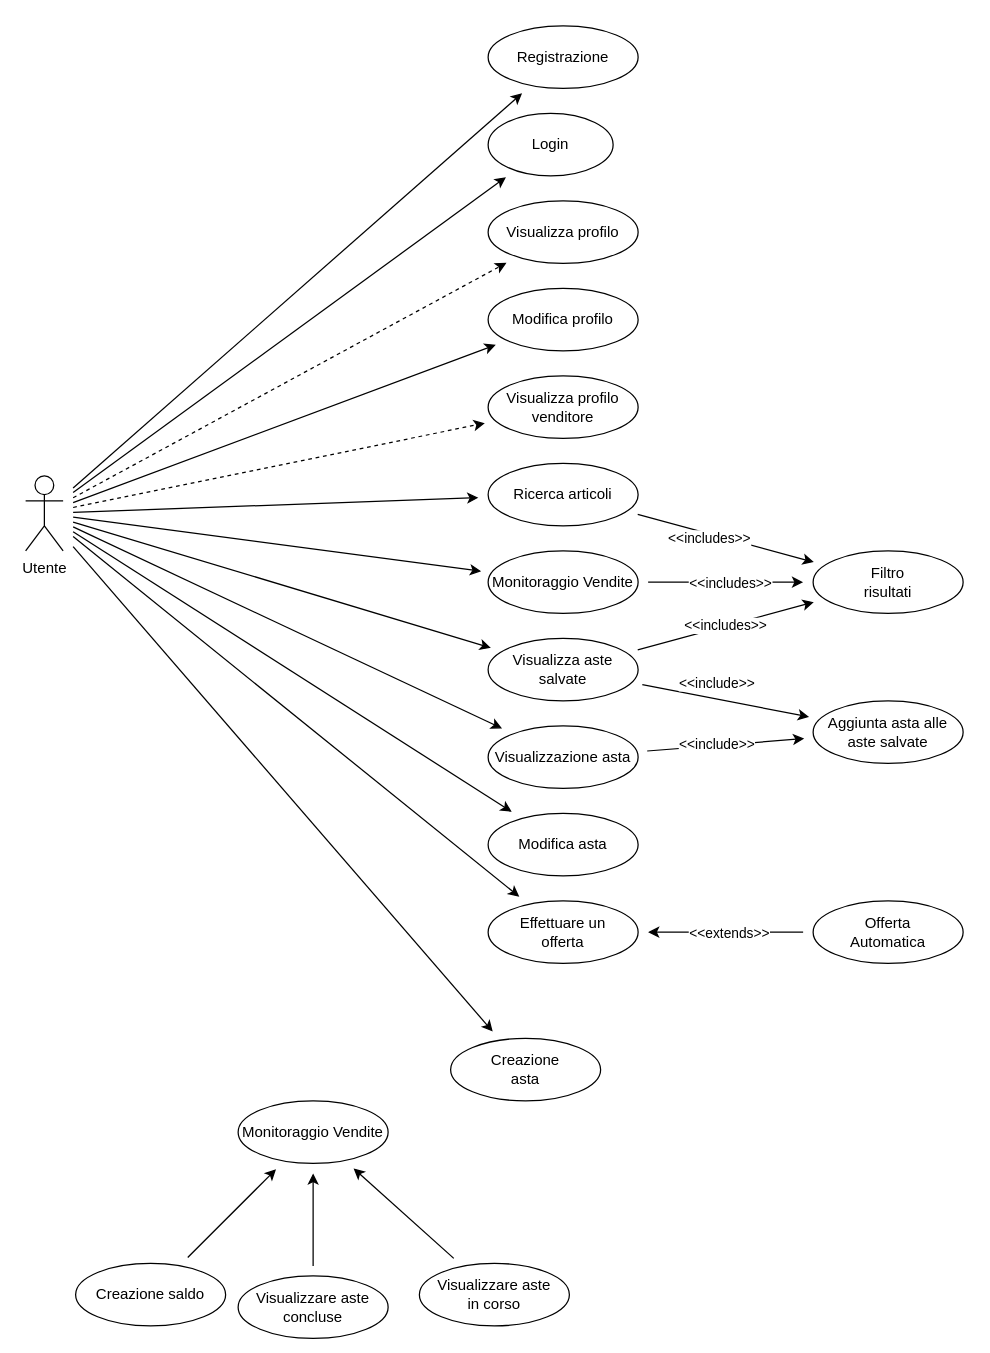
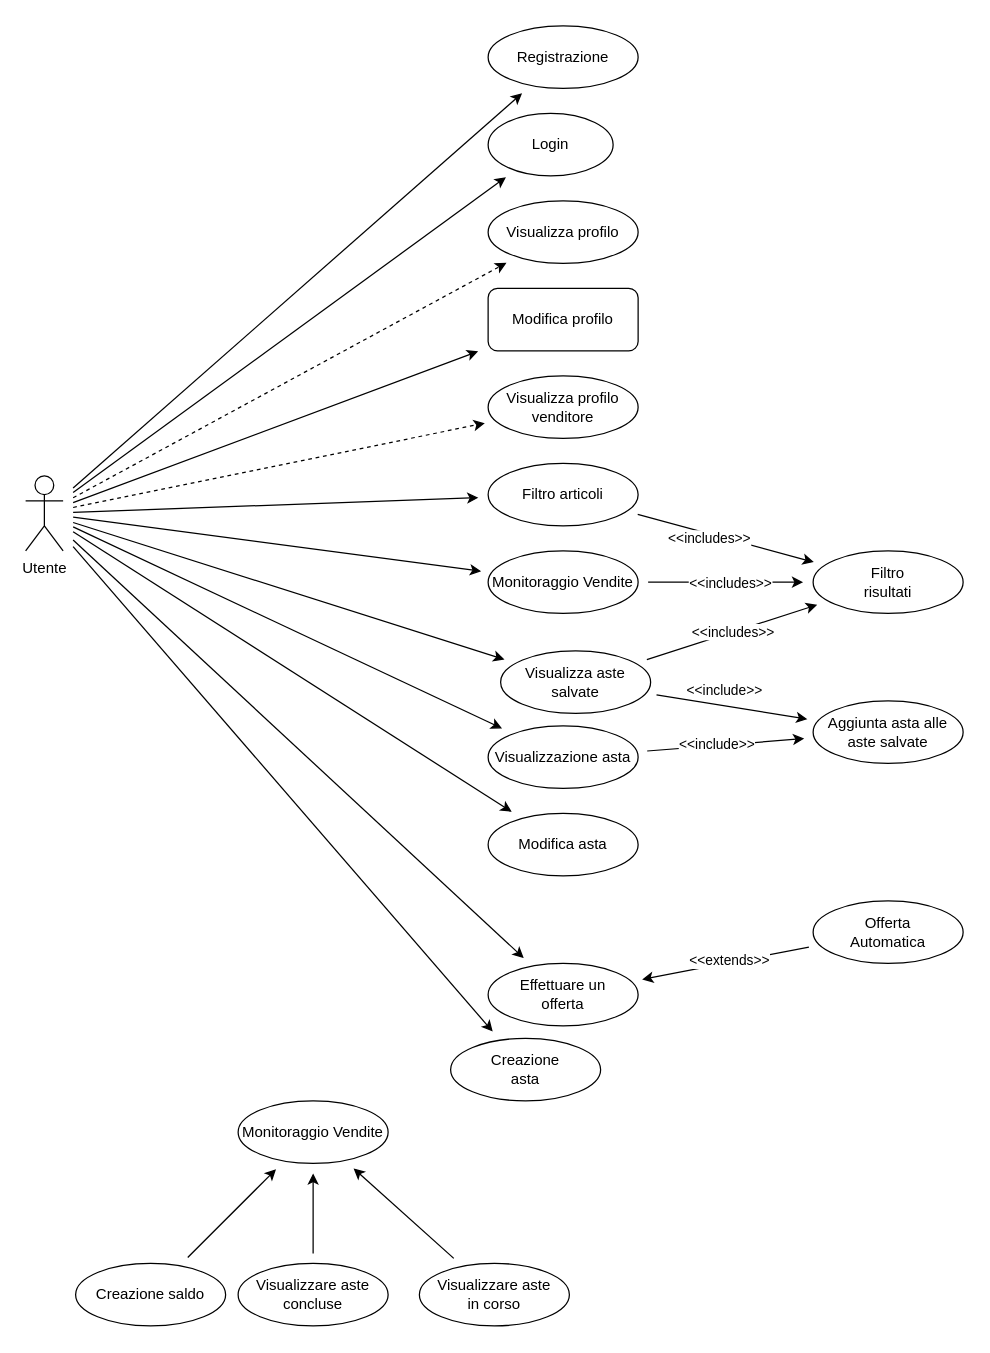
(563, 319) -> (563, 319)
(563, 494) -> (563, 494)
(563, 669) -> (576, 682)
(563, 932) -> (563, 994)
(313, 1307) -> (313, 1294)
